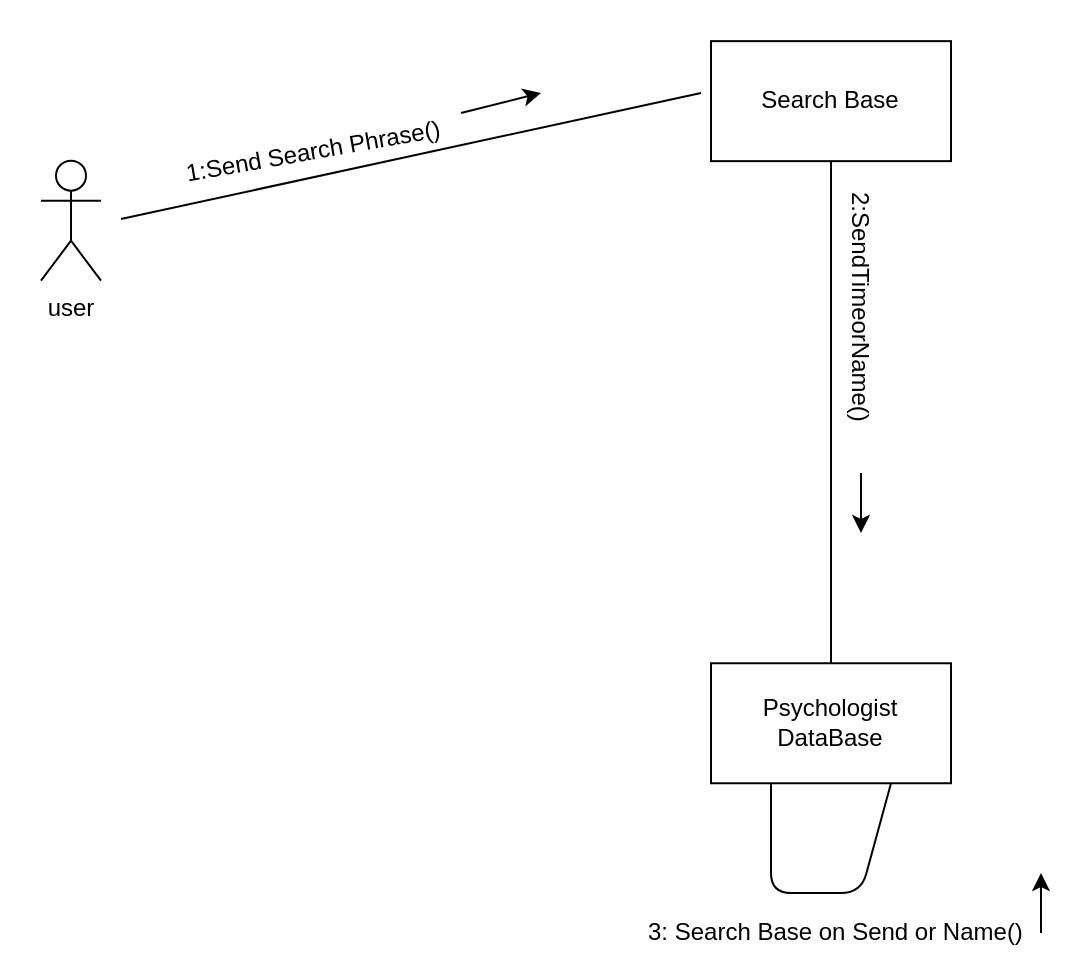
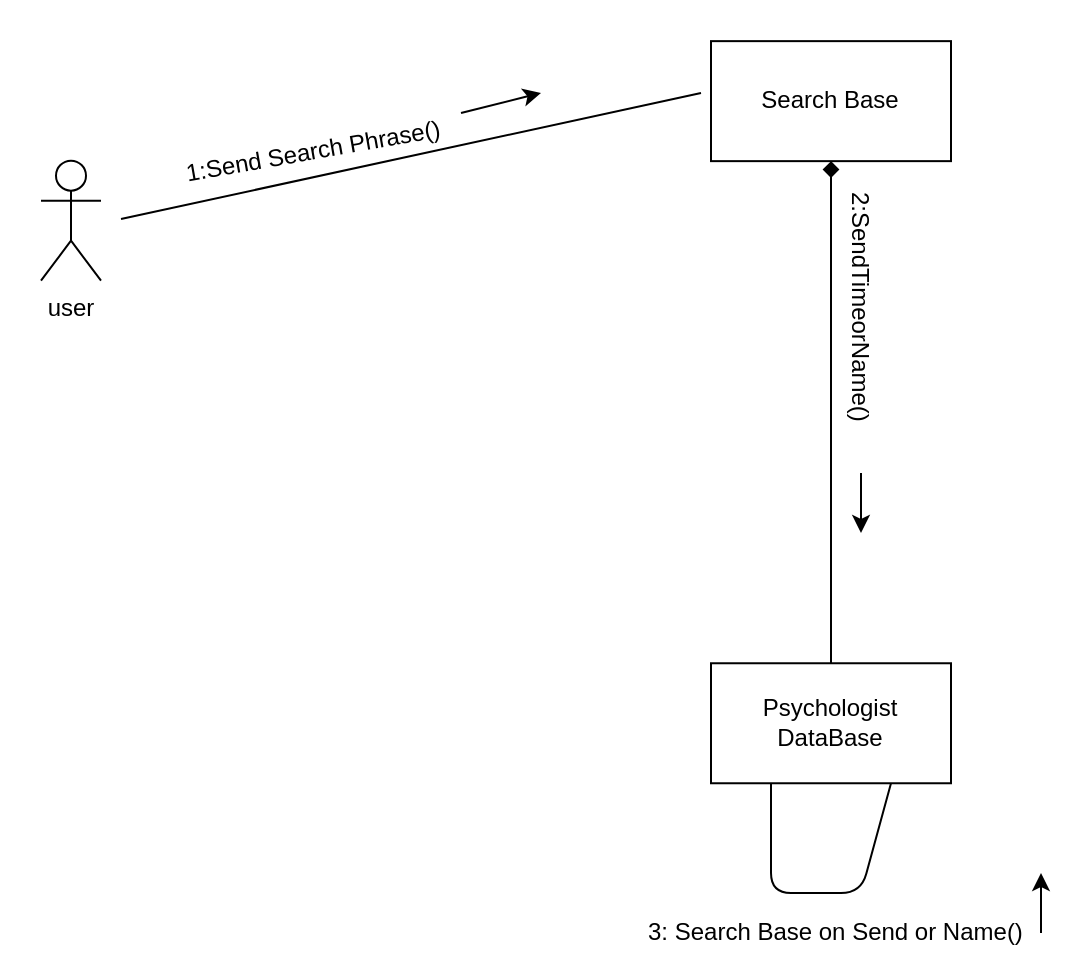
(831, 169) -> (831, 177)
